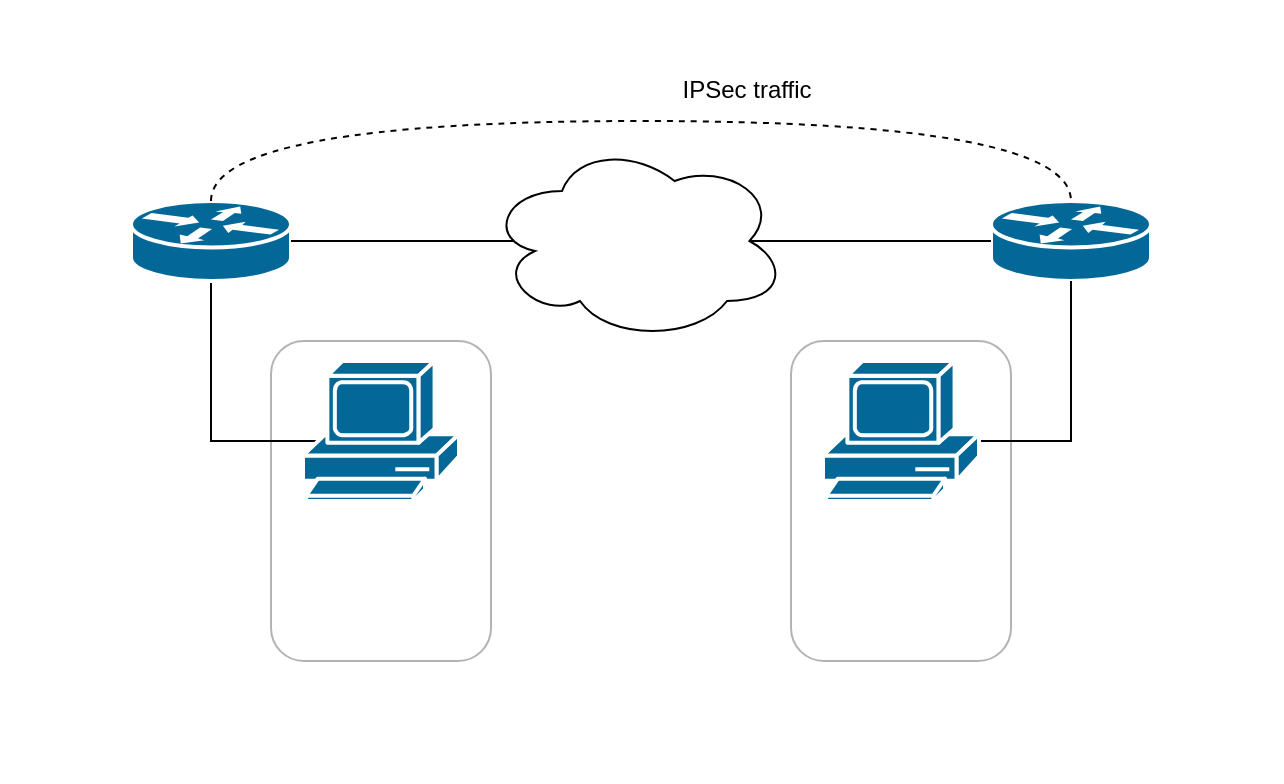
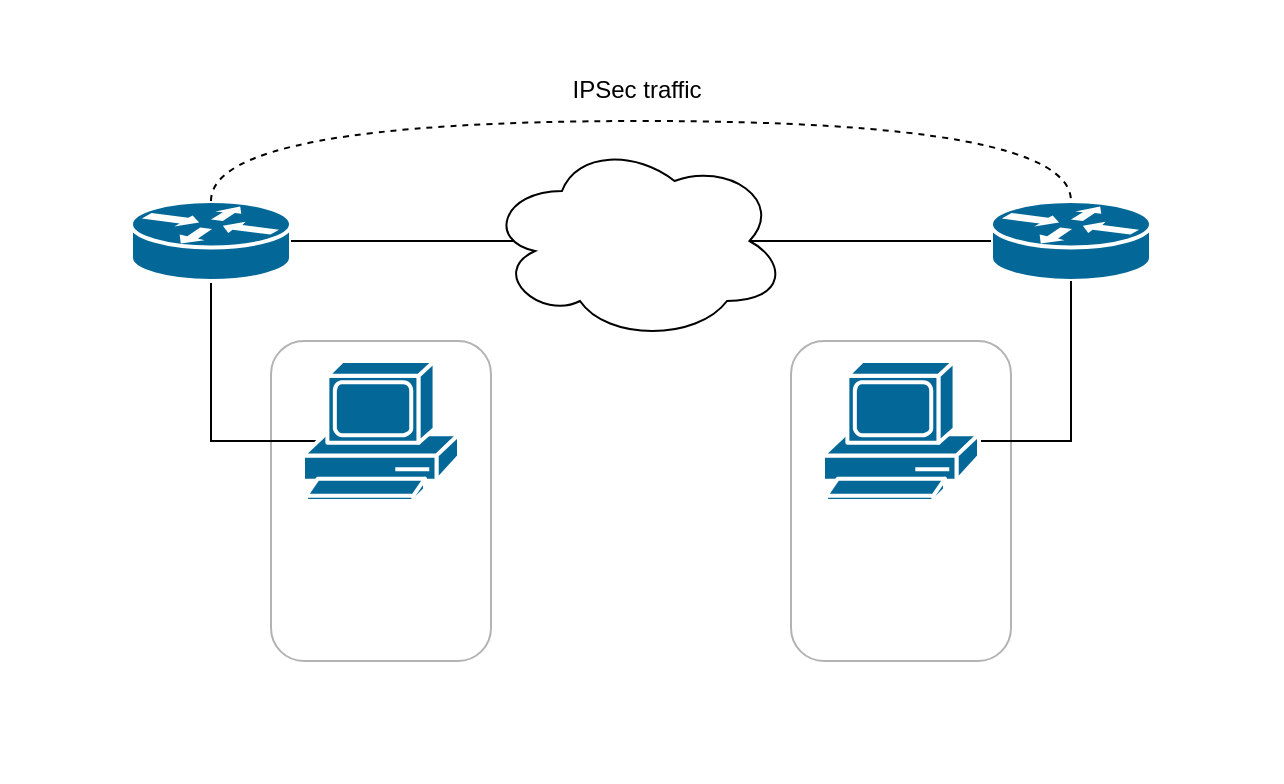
(747, 91) -> (637, 91)
